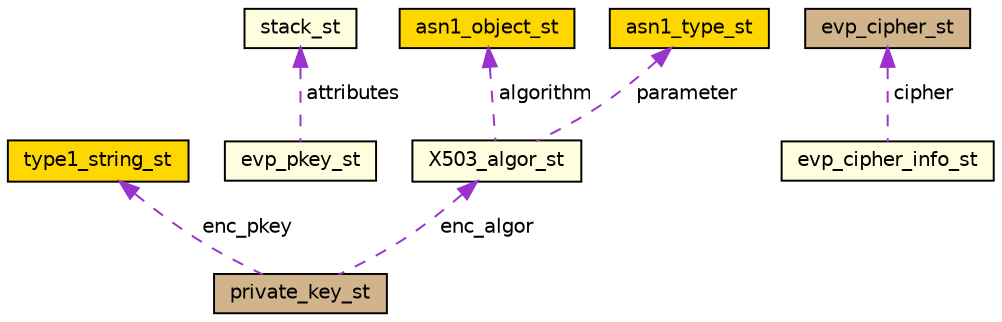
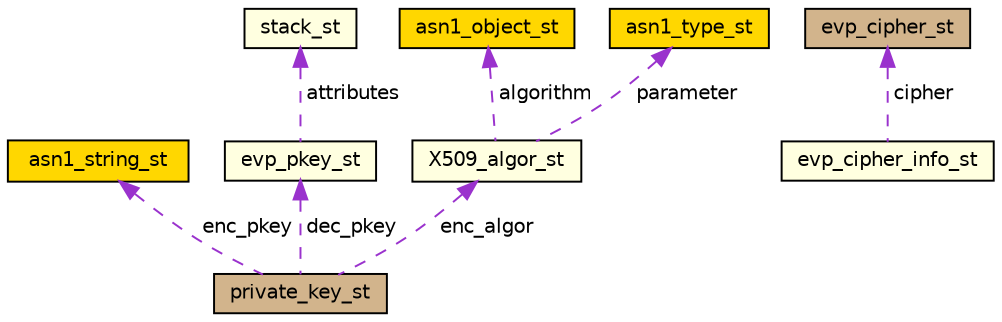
(98, 161) -> (98, 161)
(497, 161) -> (497, 161)
none -> (300, 237)
